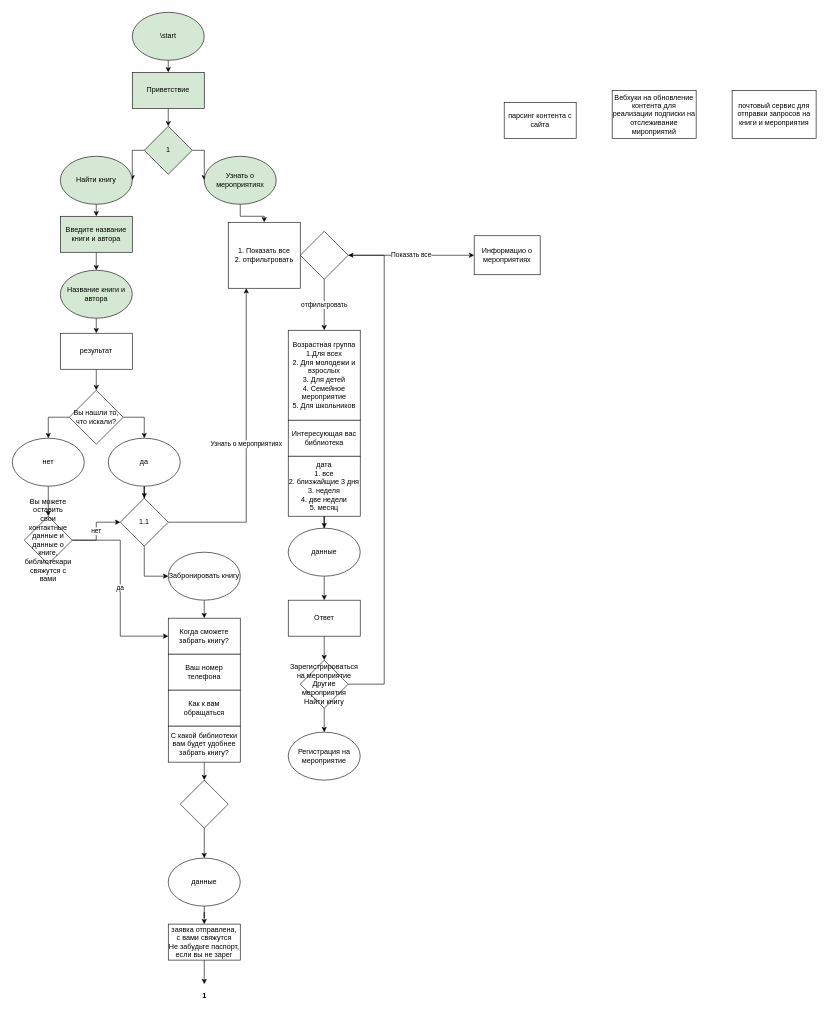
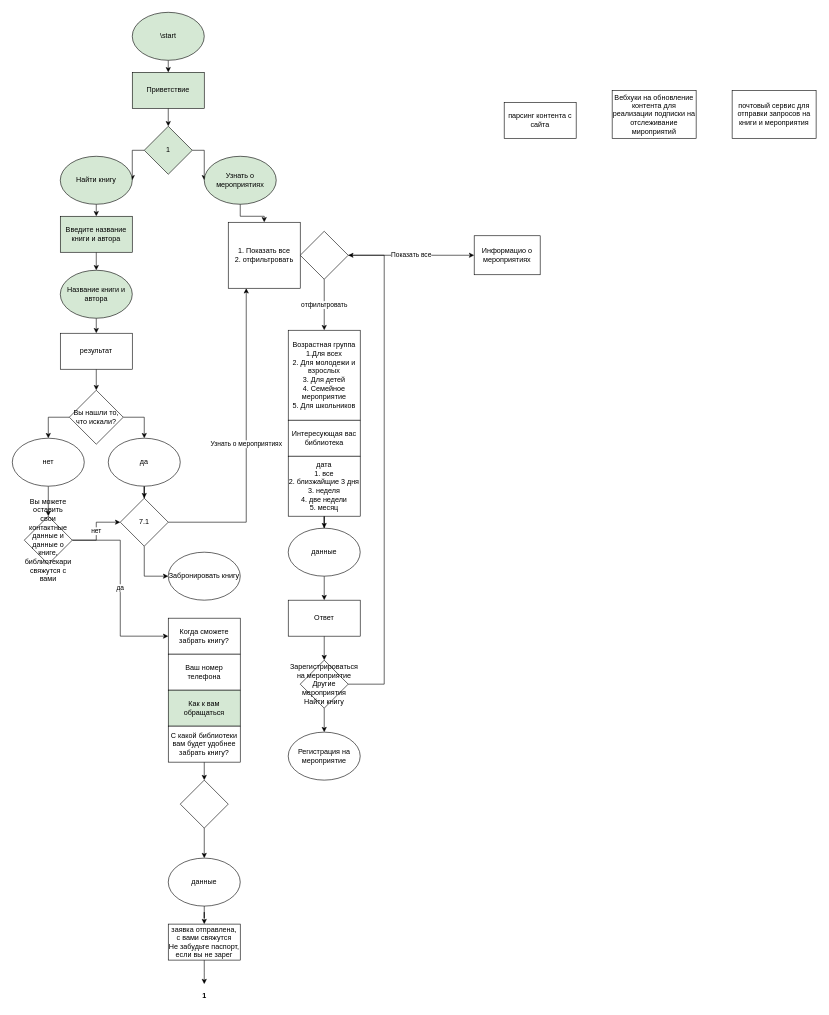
(144, 522) -> (144, 522)
(204, 612) -> none
(204, 708) -> (204, 708)
